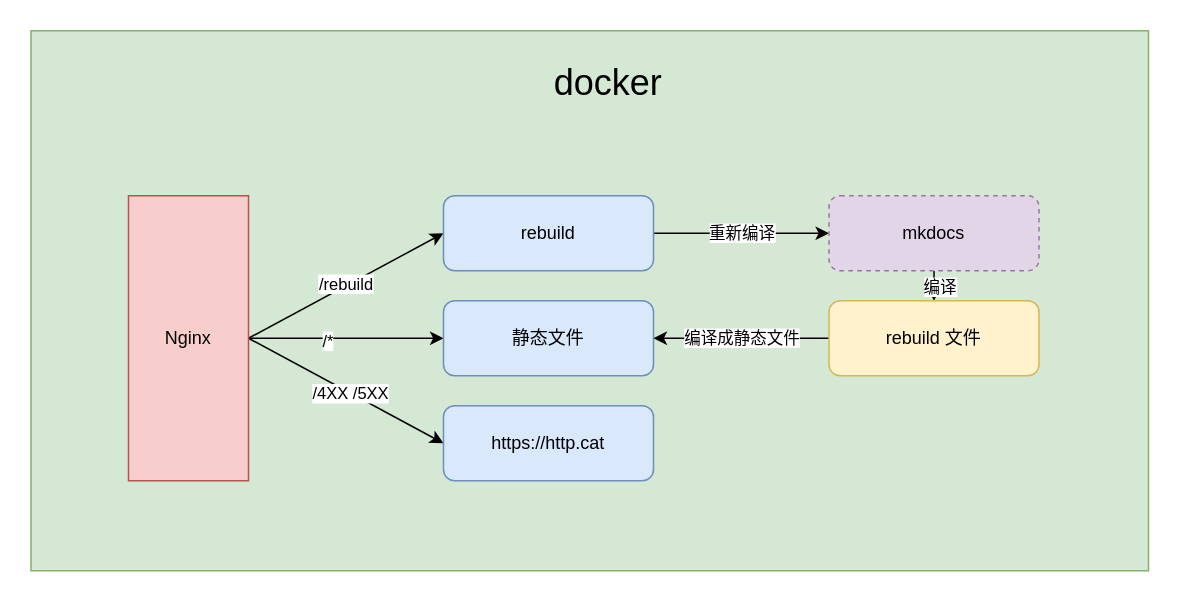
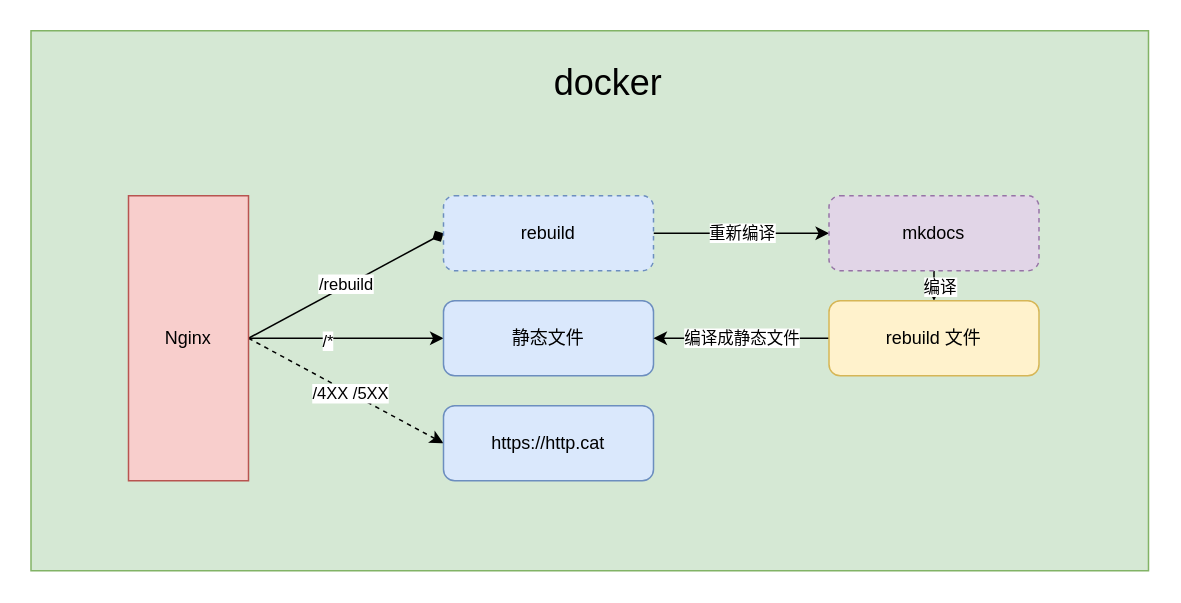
(548, 233) -> (548, 233)
(433, 239) -> (432, 239)
(293, 363) -> (293, 363)
